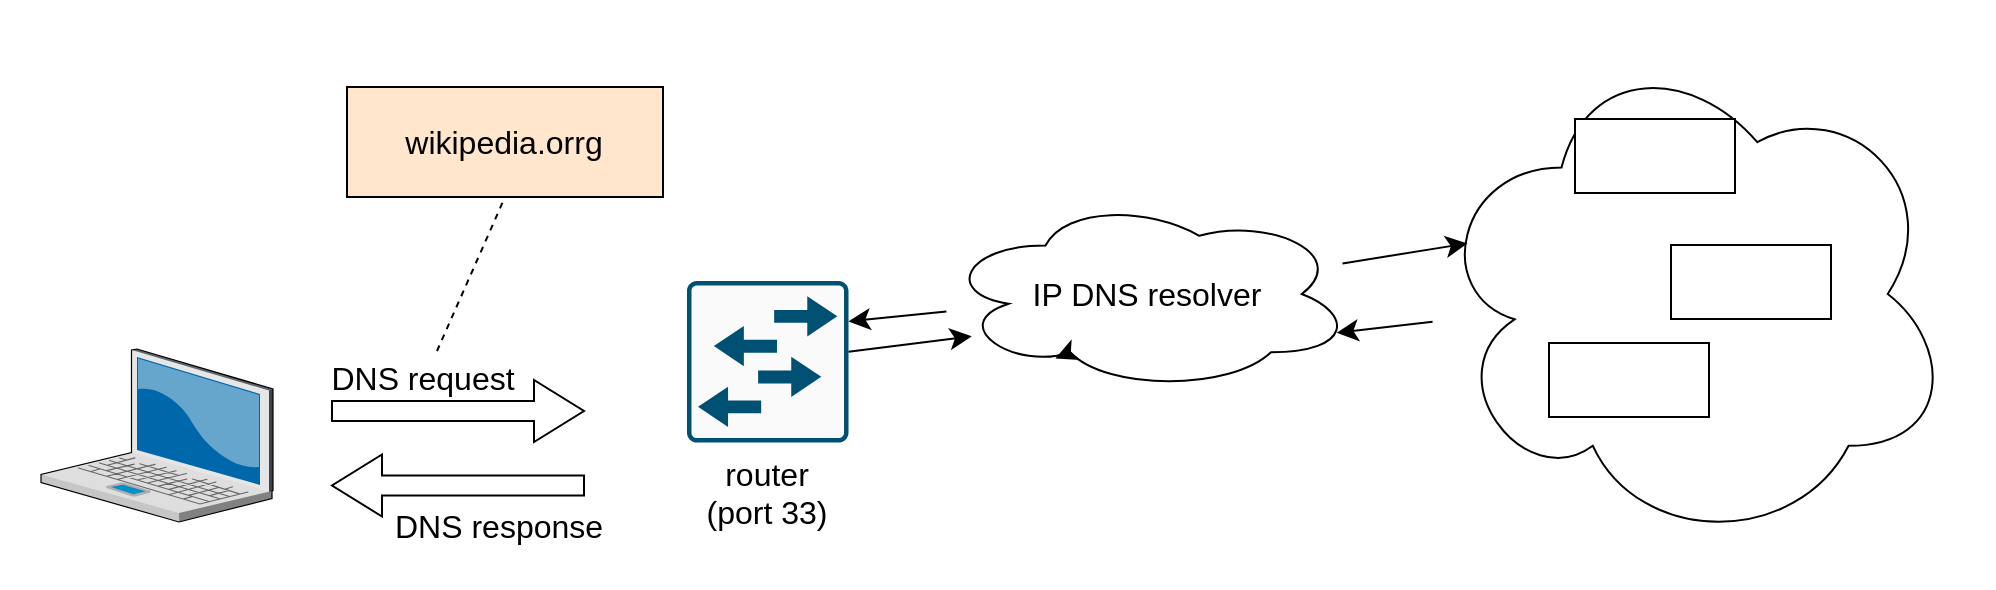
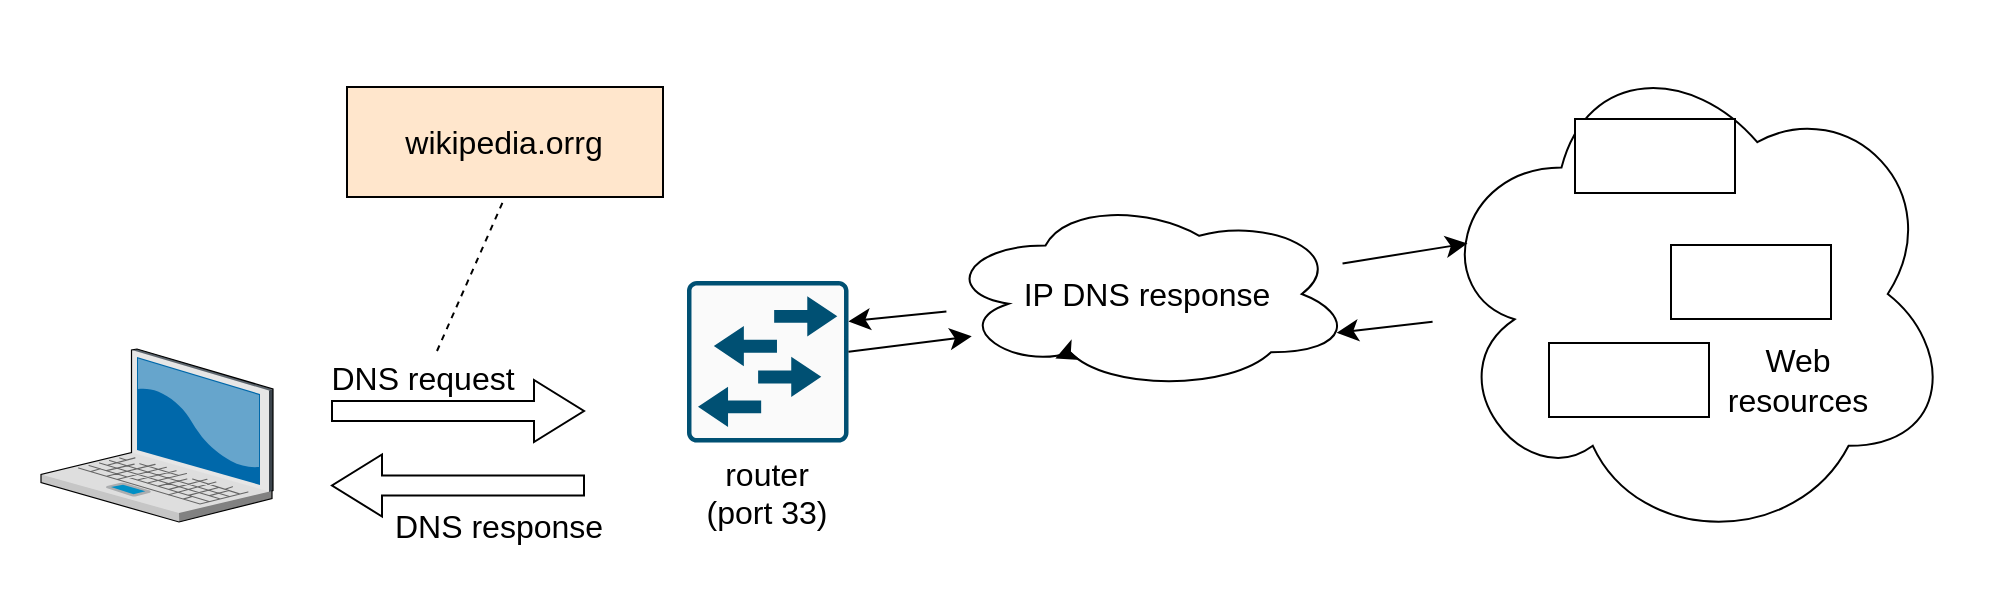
(1148, 295) -> (1148, 295)
none -> (1799, 380)
